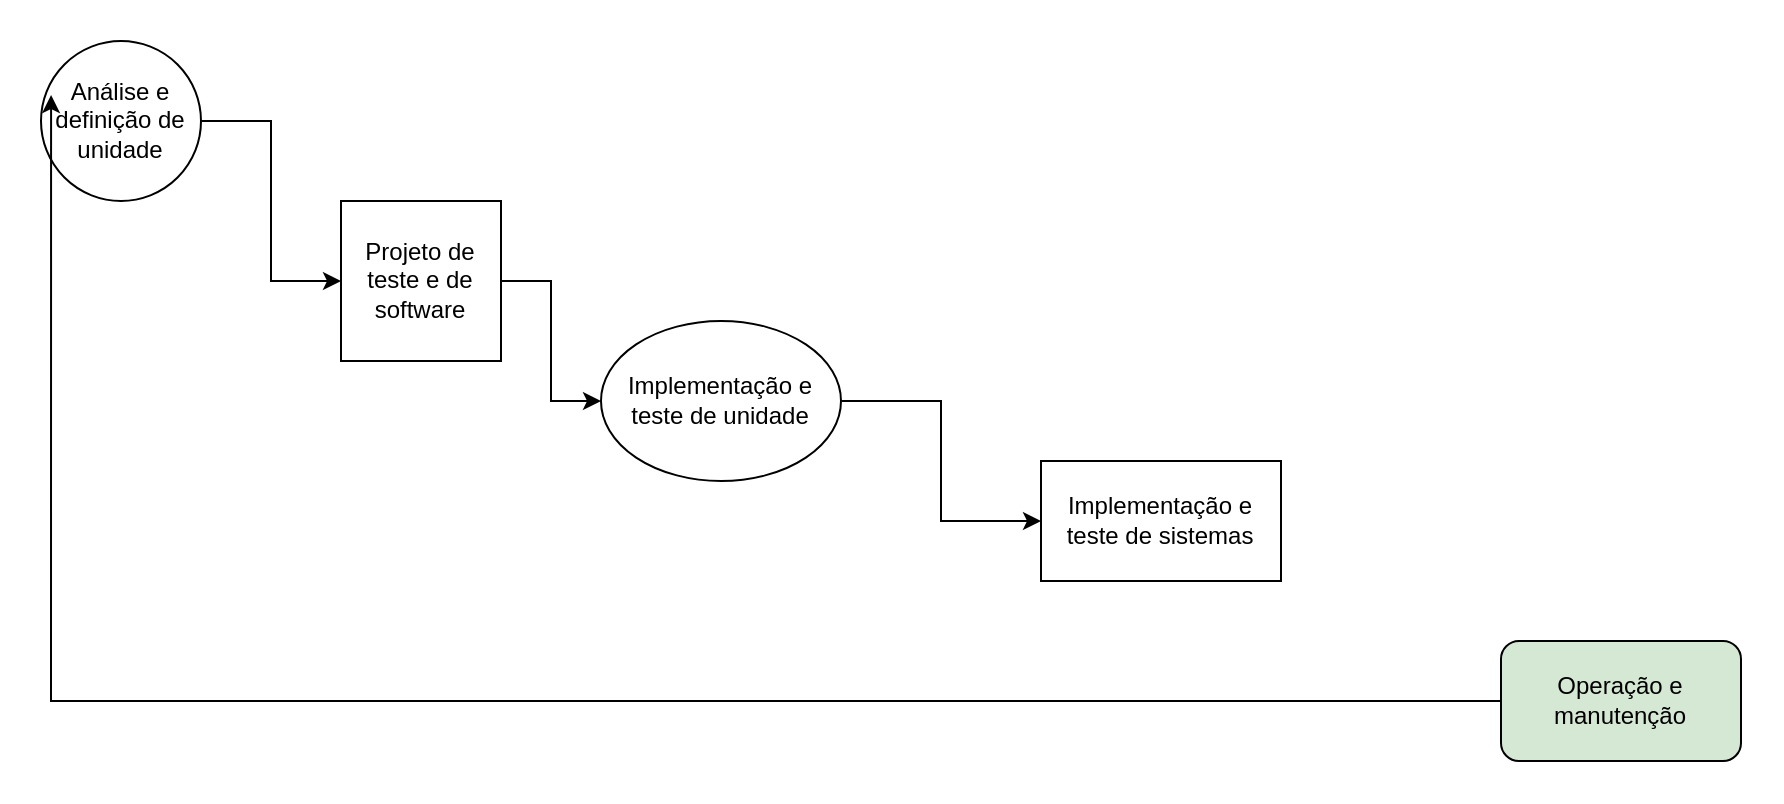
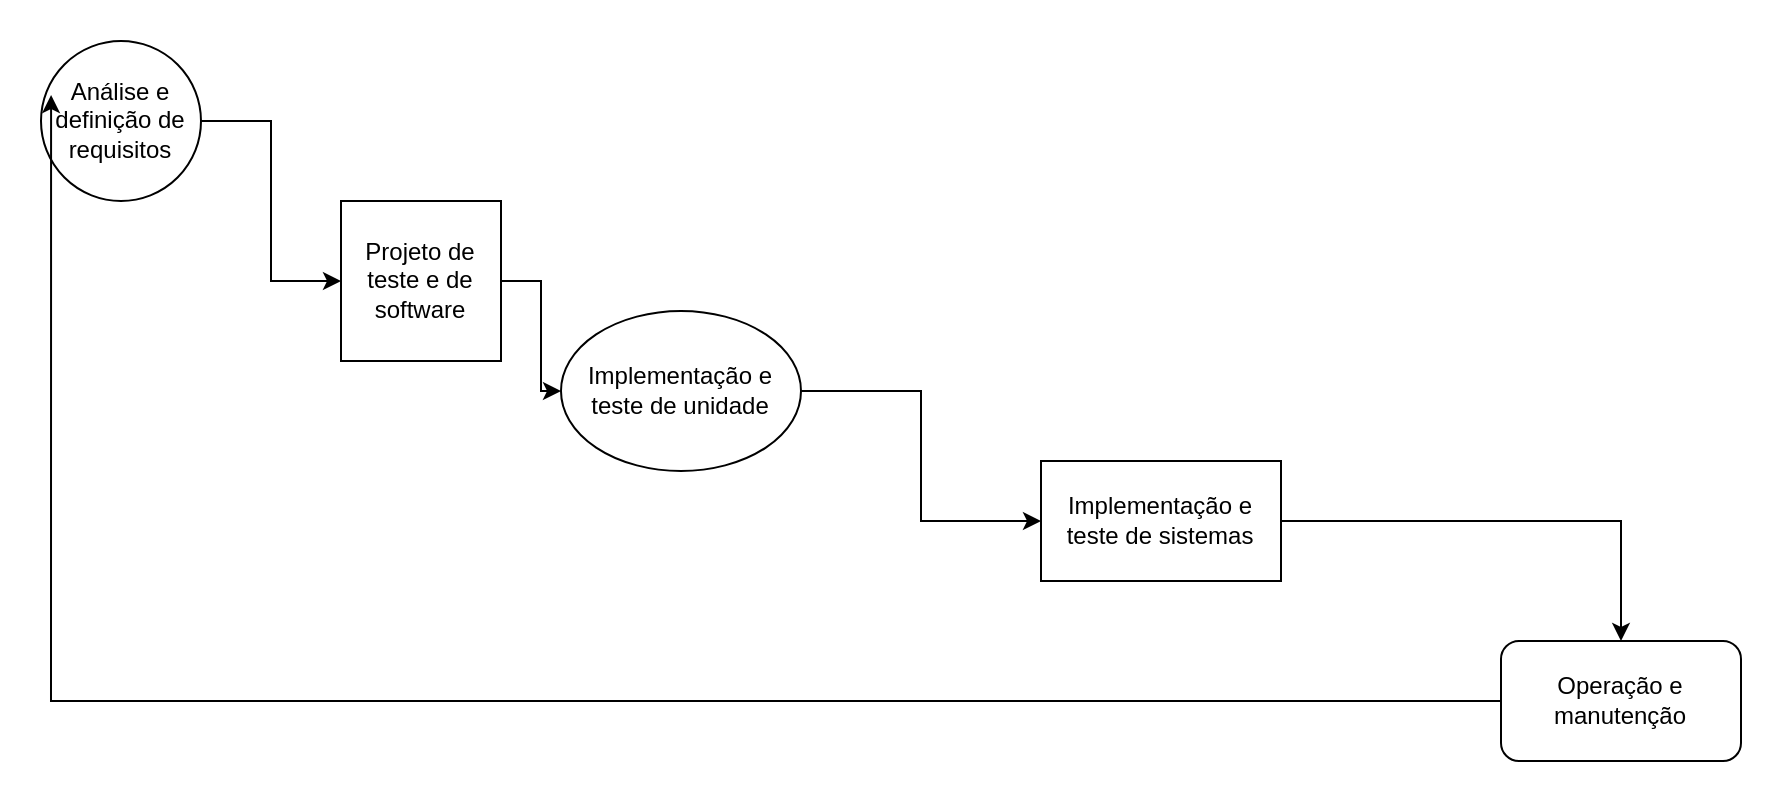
(121, 121) -> (121, 121)
(721, 401) -> (681, 391)
none -> (1504, 521)
(1621, 701) -> (1621, 701)
